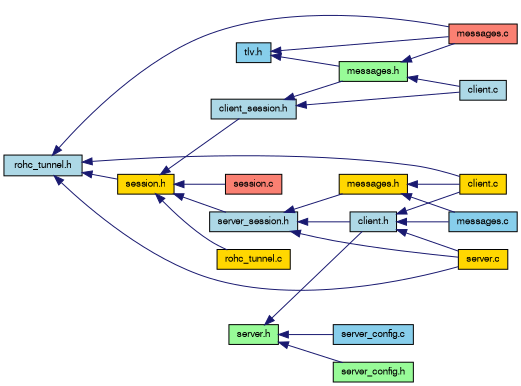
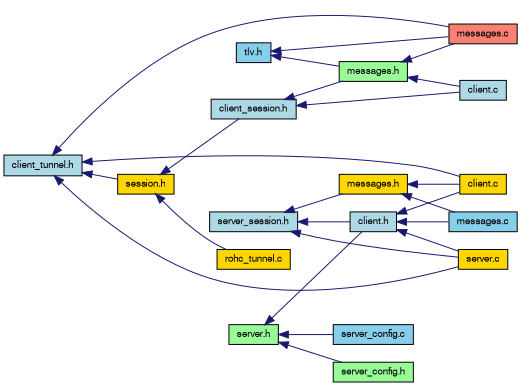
(43, 165) -> (43, 165)
(254, 184) -> none
(204, 205) -> none
